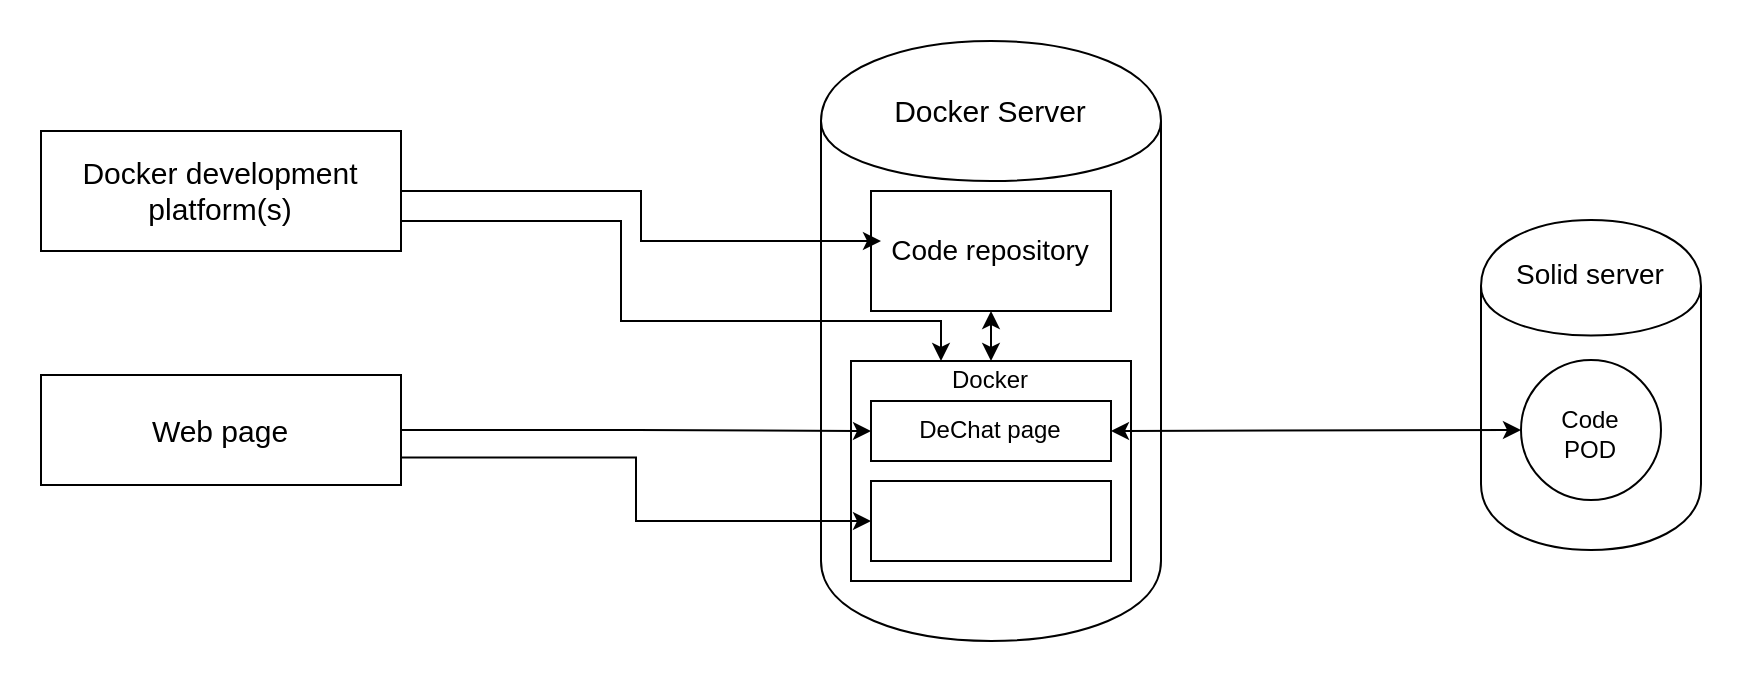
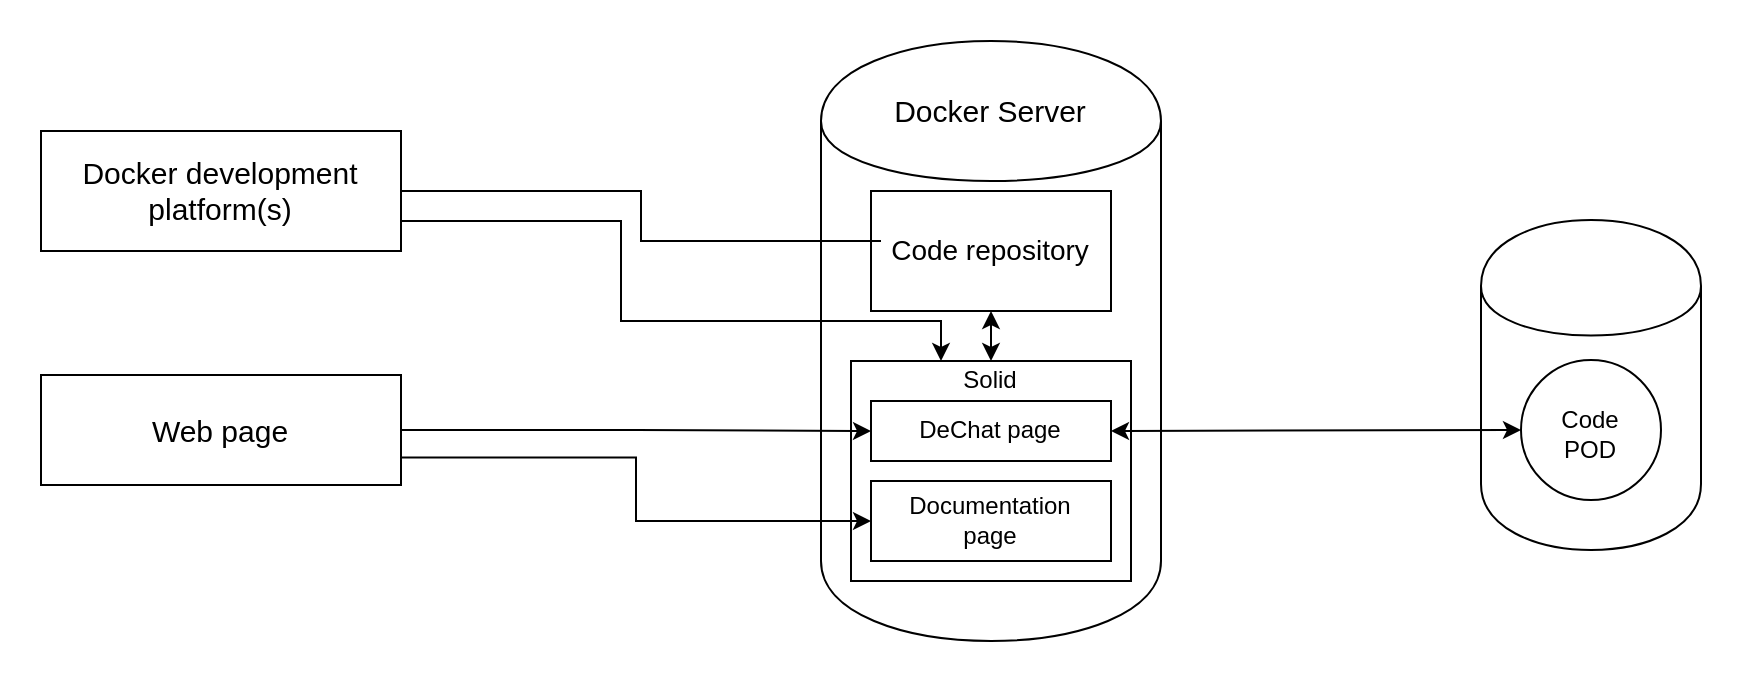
(866, 241) -> (872, 241)
(1591, 274) -> none
(991, 381) -> (991, 381)
none -> (991, 521)
